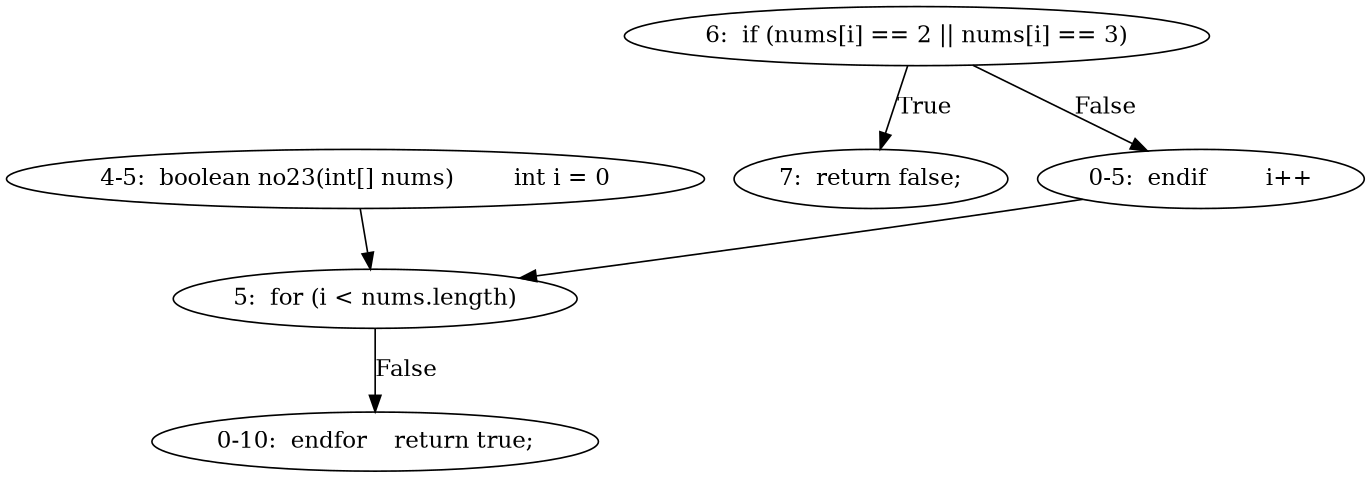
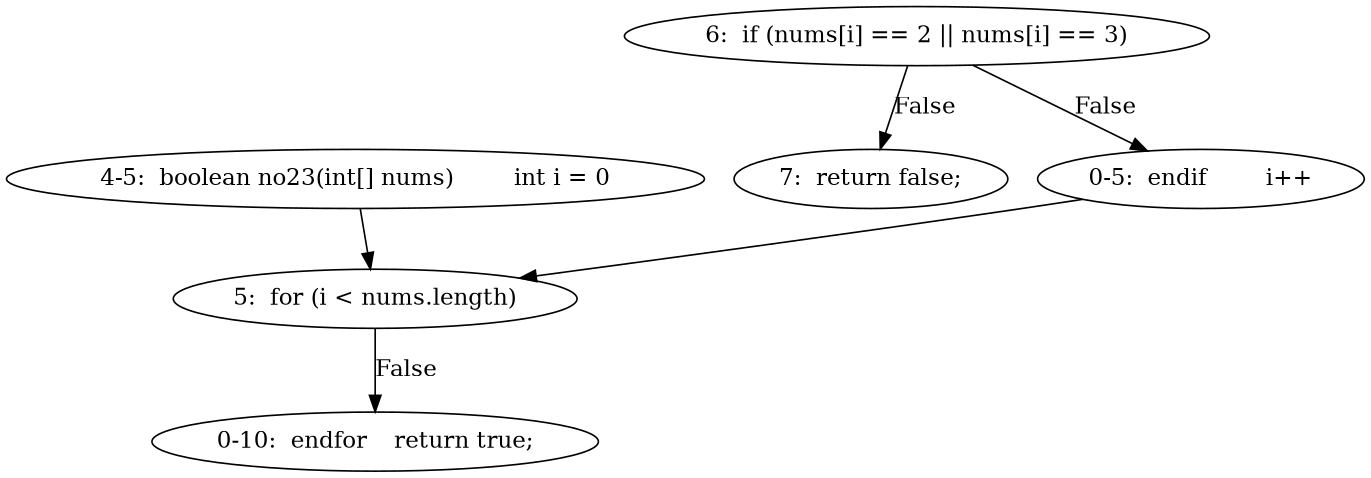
(925, 108) -> (925, 108)
